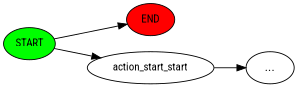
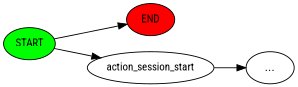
(151, 68) -> (151, 68)
